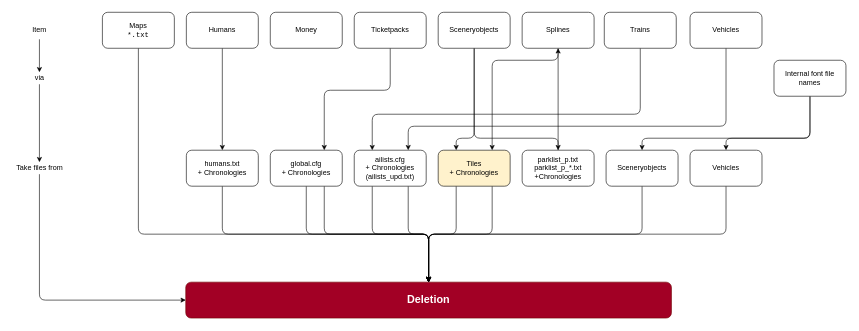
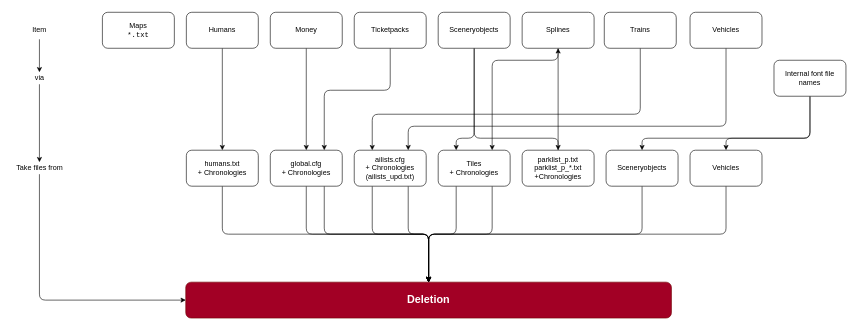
none -> (306, 144)
(474, 168) -> (474, 168)
(138, 182) -> none
